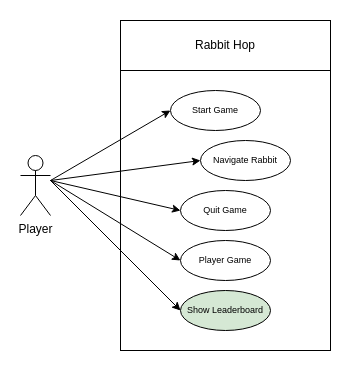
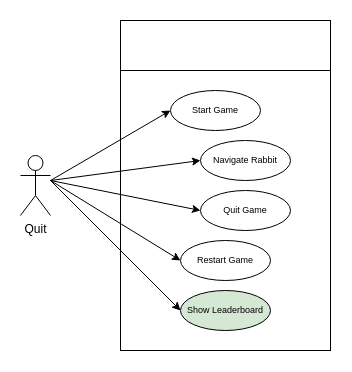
(226, 46) -> none
(226, 211) -> (246, 211)
(36, 230) -> (36, 230)
(226, 261) -> (226, 261)
